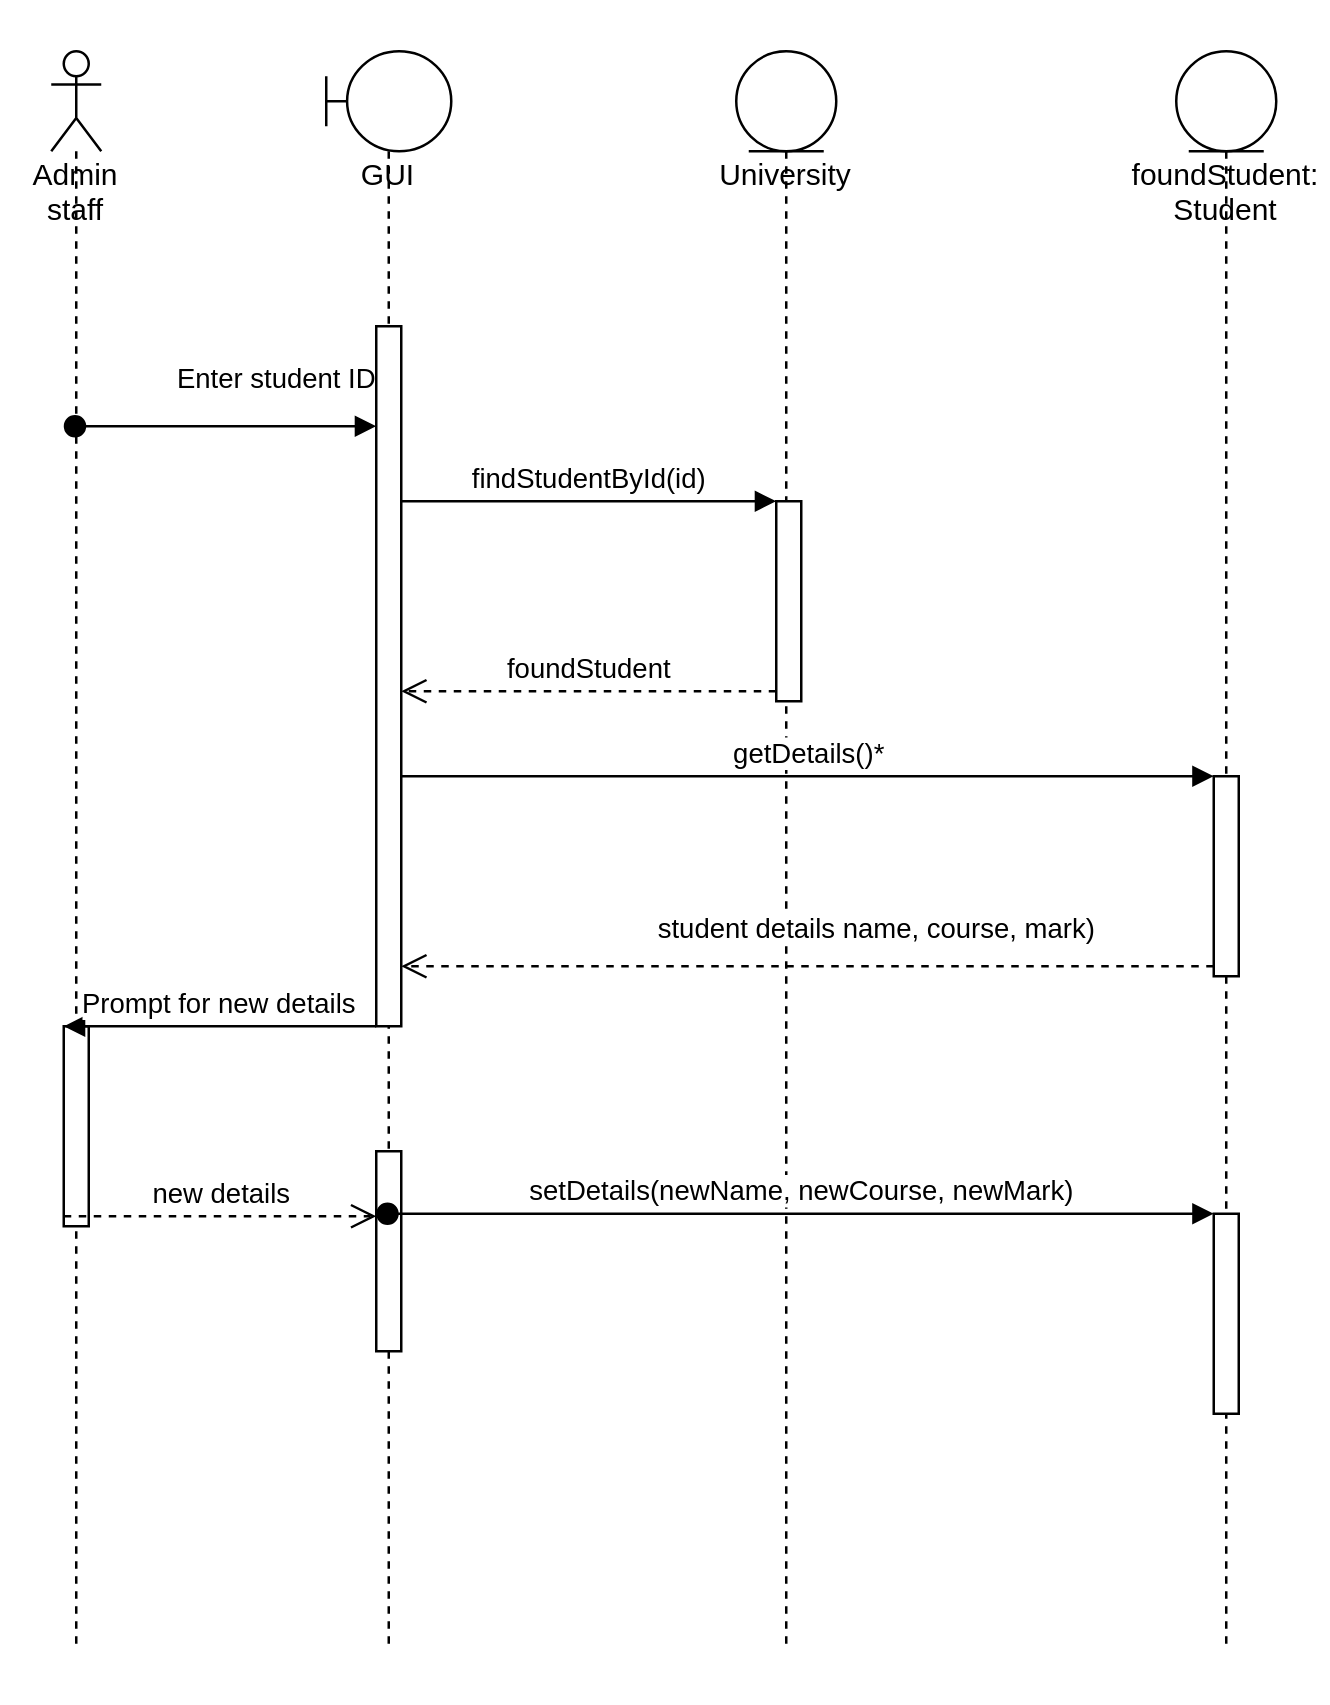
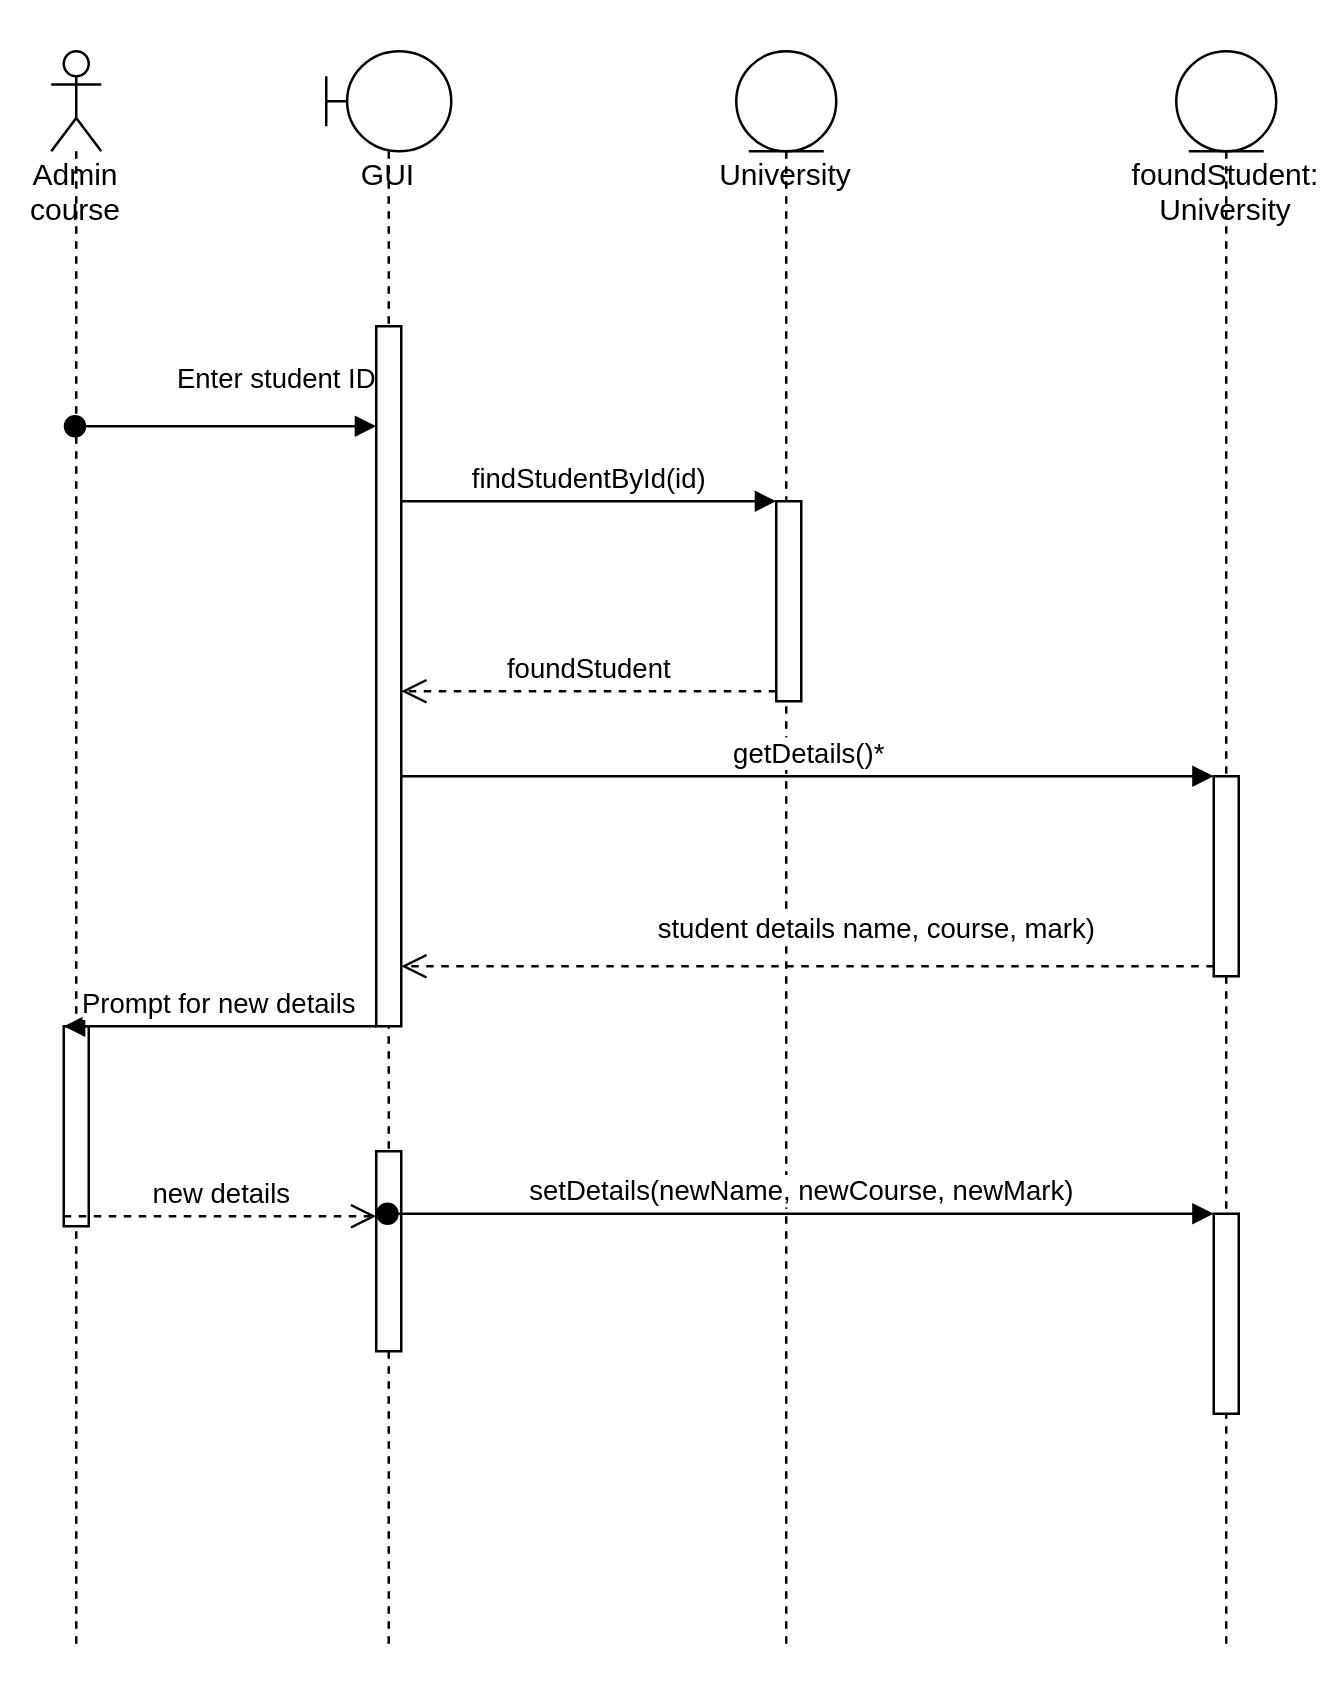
(76, 231) -> (76, 249)
(1226, 231) -> (1226, 231)
